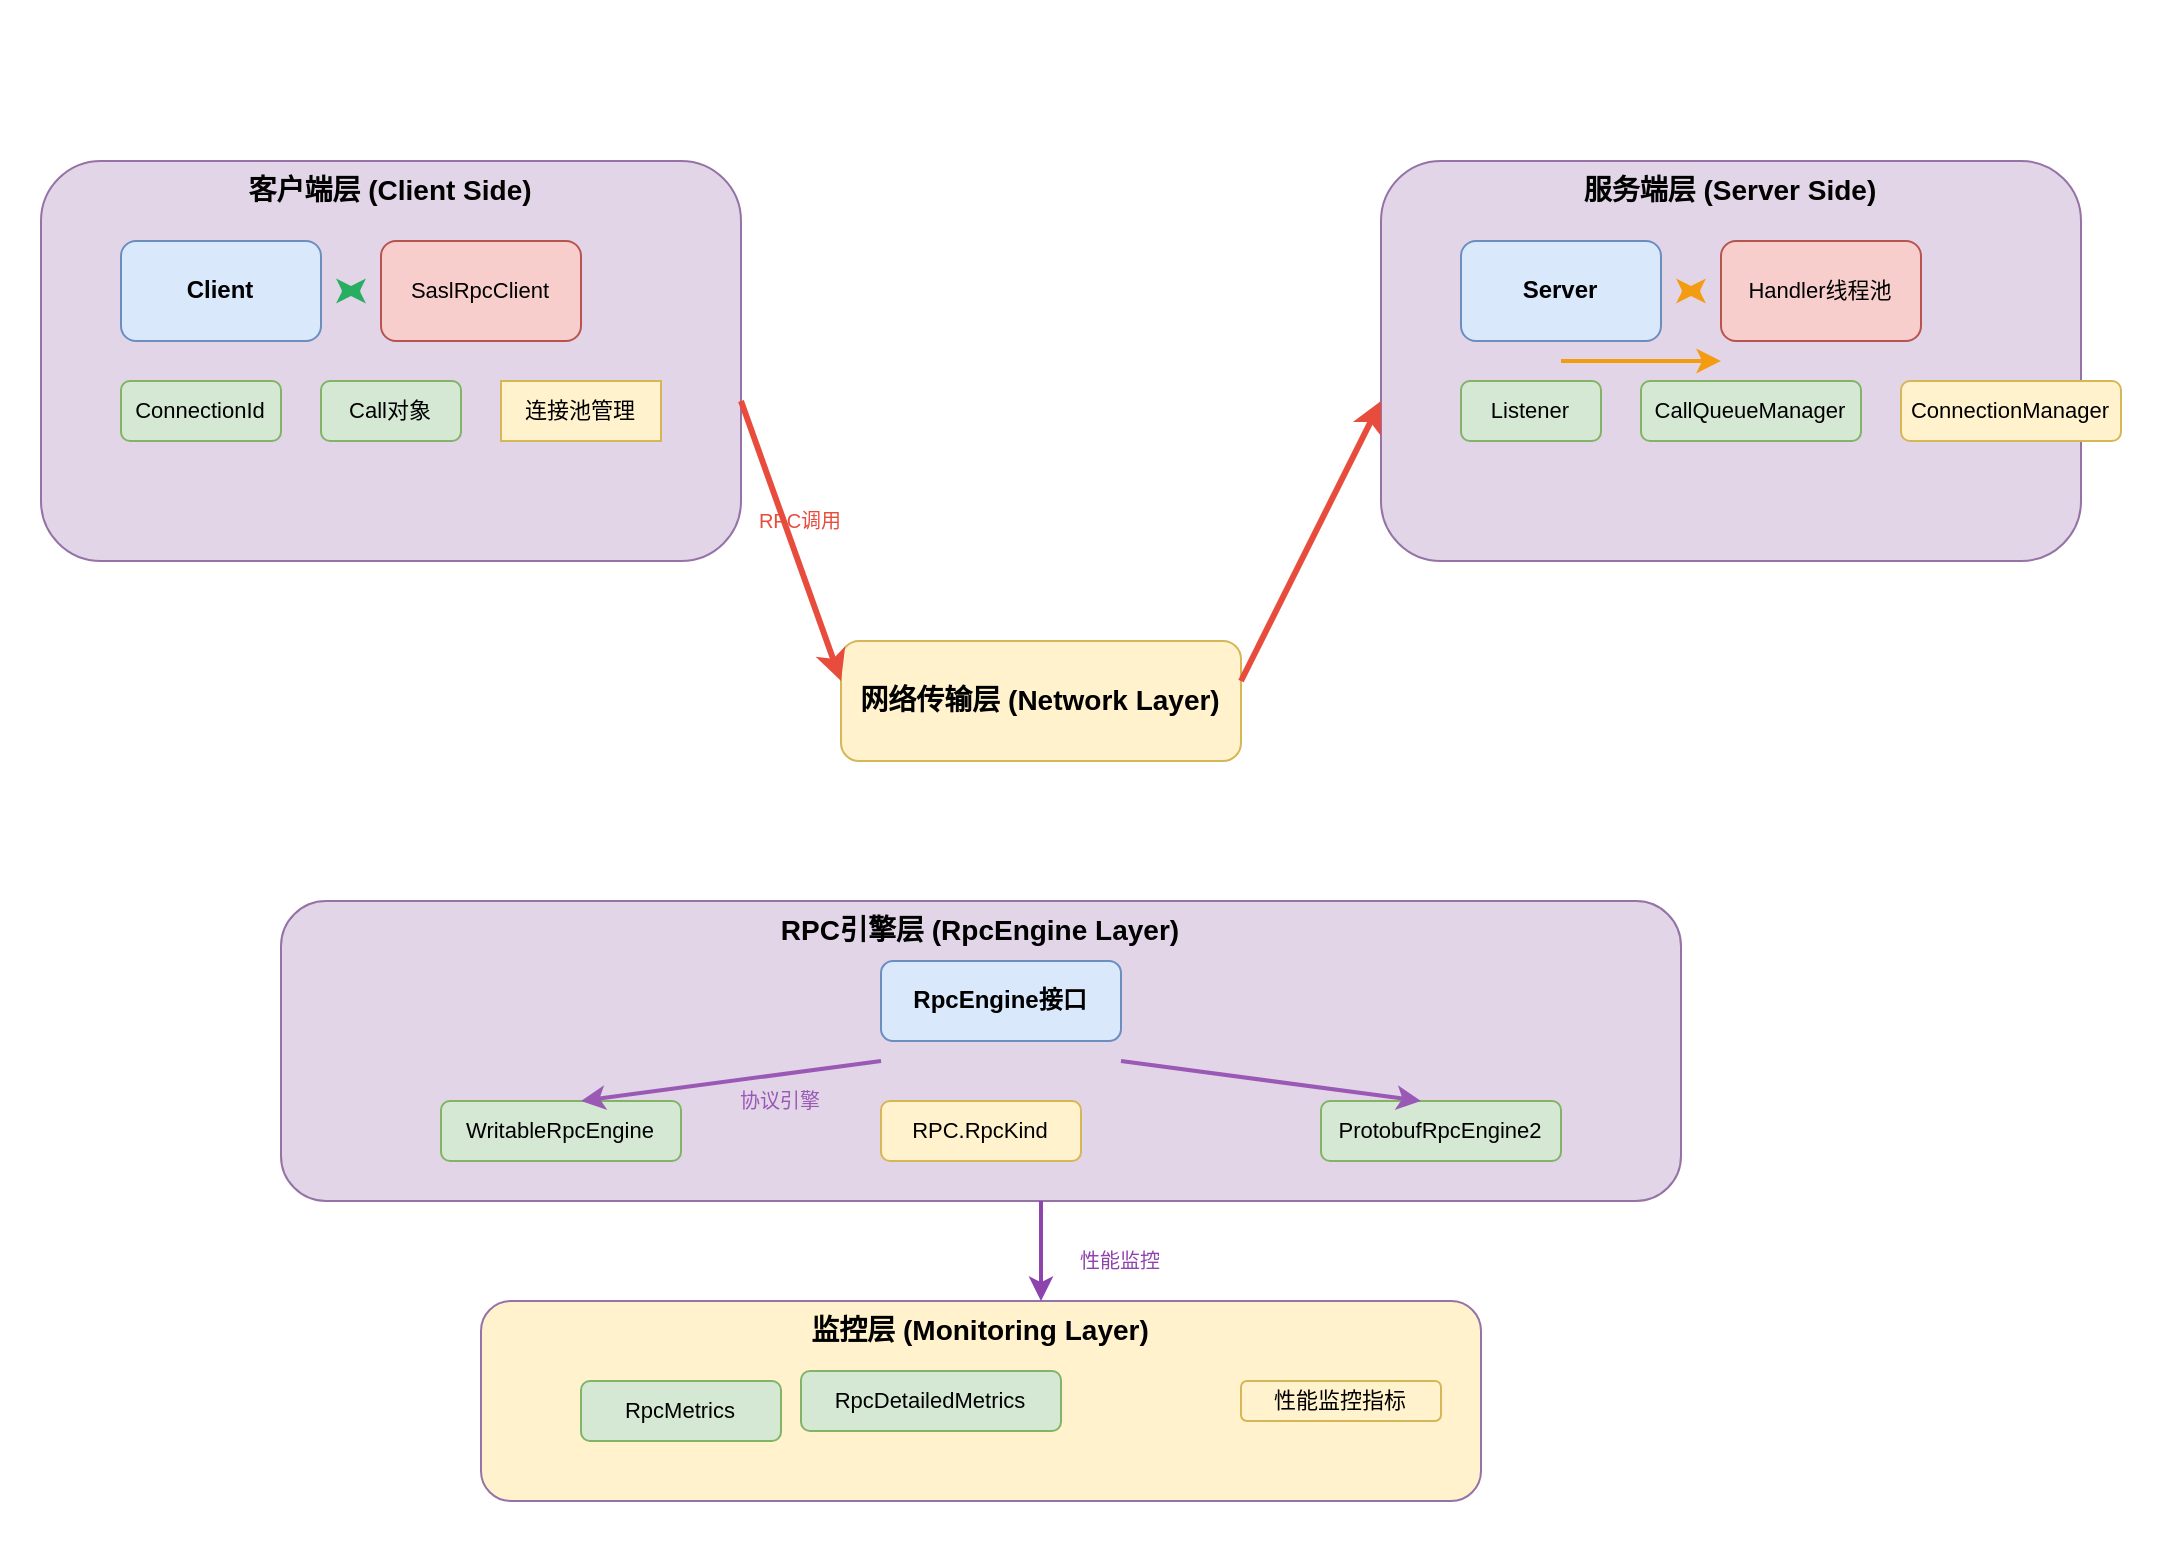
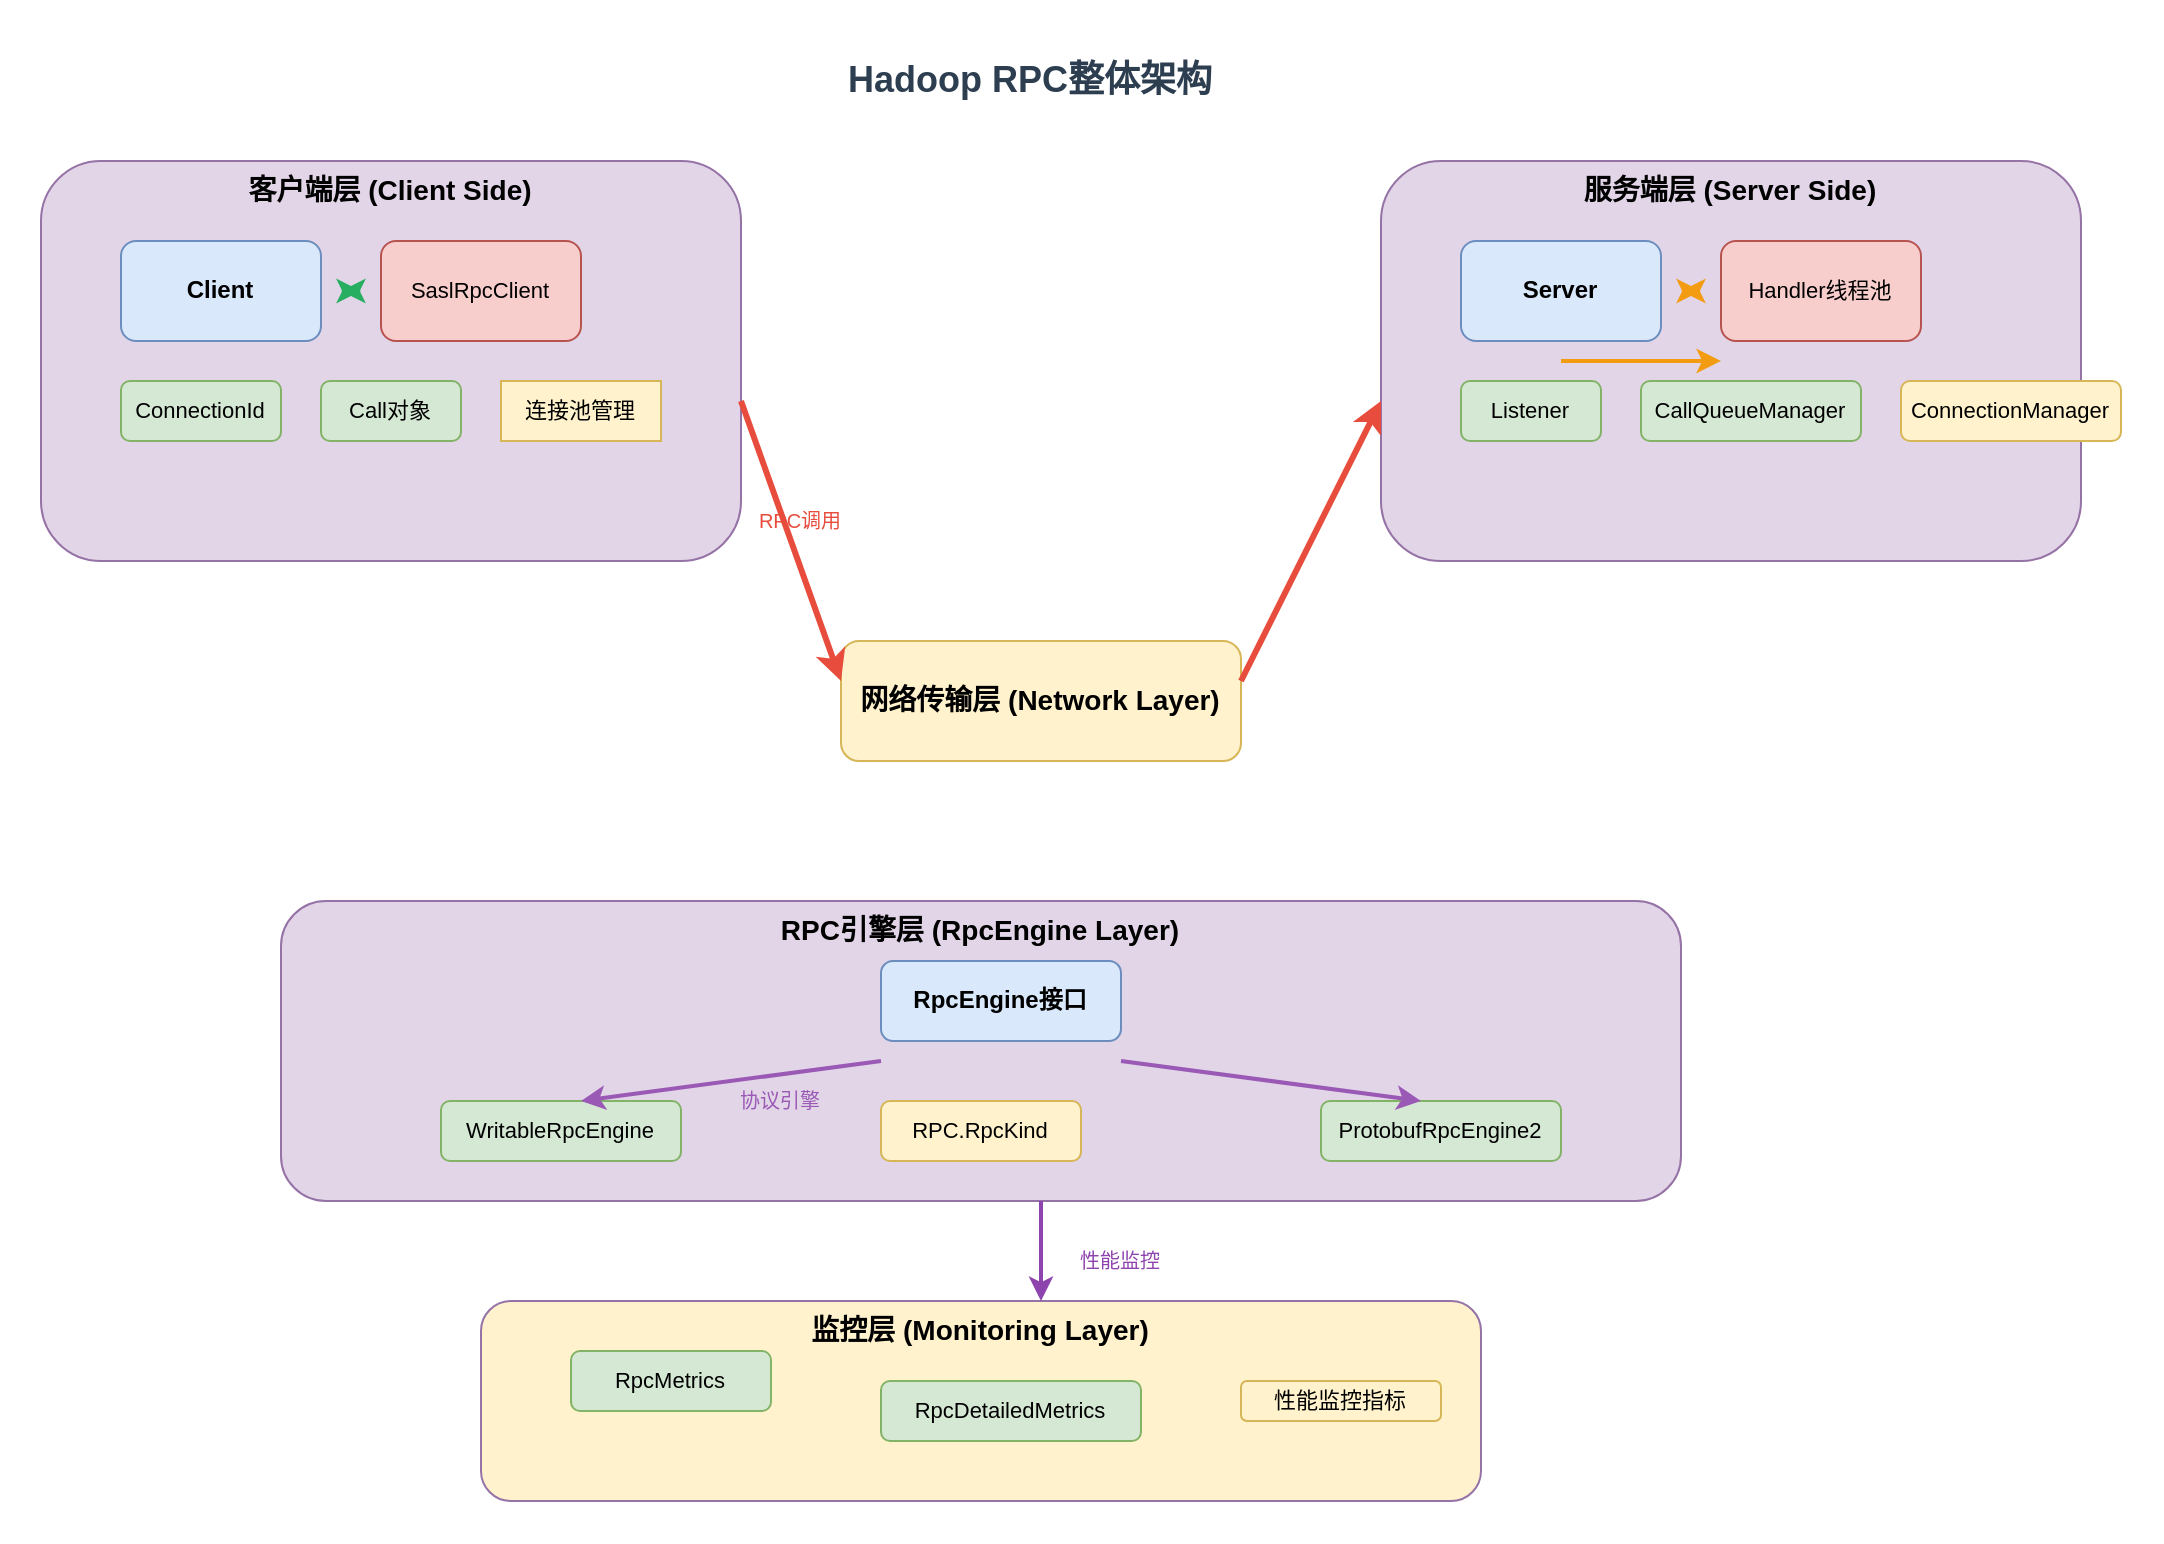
none -> (1031, 81)
(931, 1401) -> (1011, 1411)
(681, 1411) -> (671, 1381)
